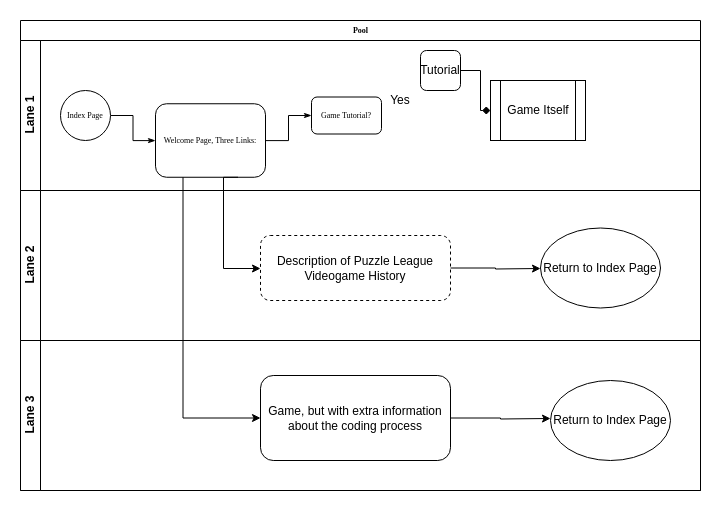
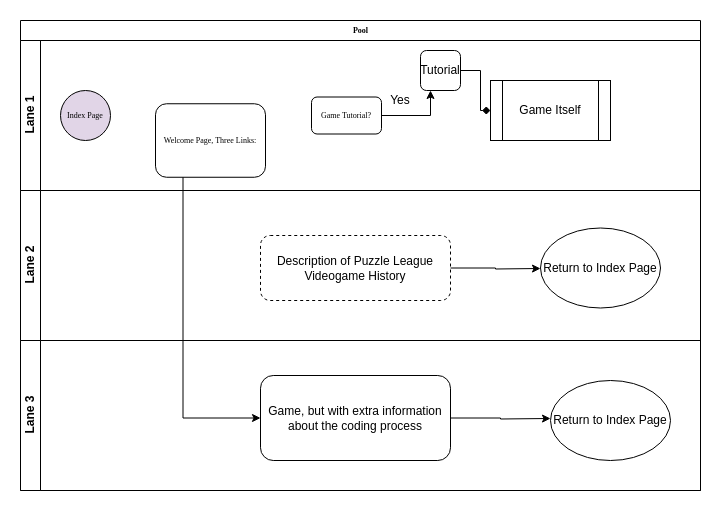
(538, 111) -> (551, 111)
(86, 116) -> (86, 116)
none -> (415, 116)
(133, 125) -> none
(289, 132) -> none
(224, 237) -> none
